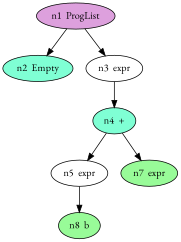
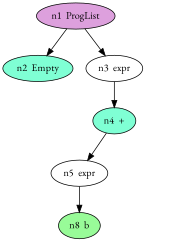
(149, 173) -> none
